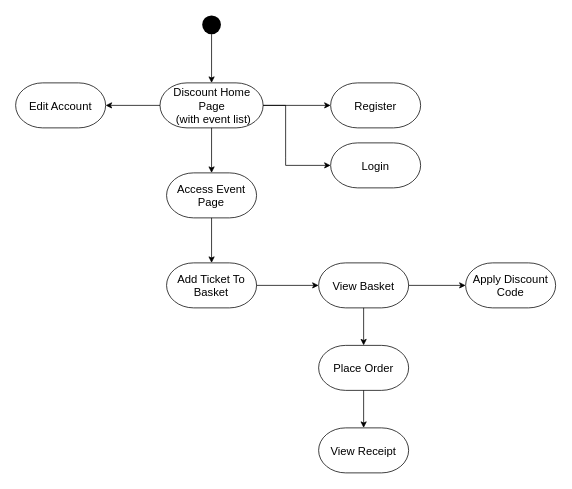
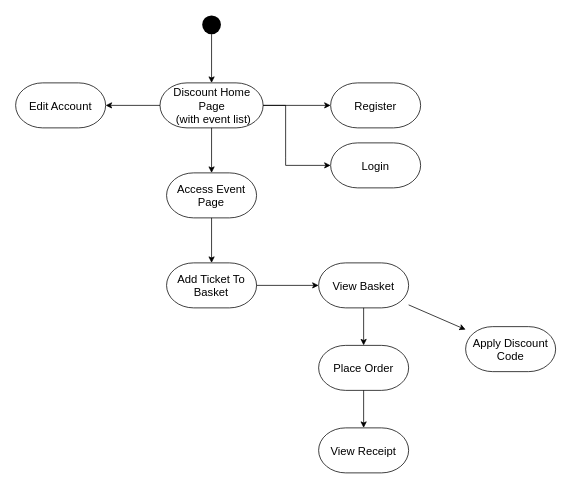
(510, 285) -> (510, 349)
